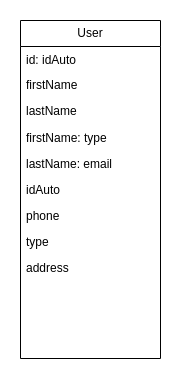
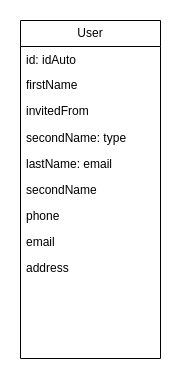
(52, 112) -> (60, 112)
(72, 139) -> (77, 139)
(45, 191) -> (60, 191)
(40, 243) -> (40, 243)
